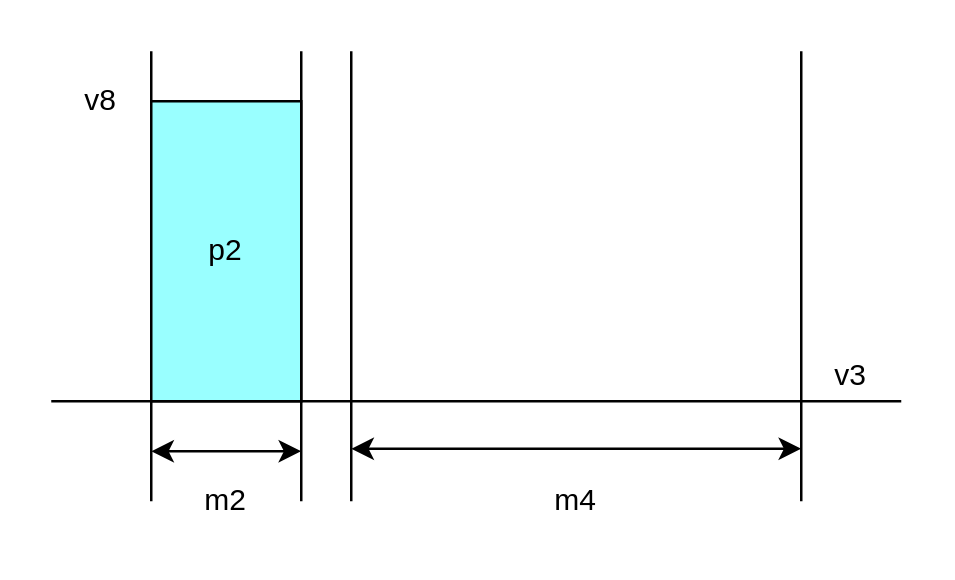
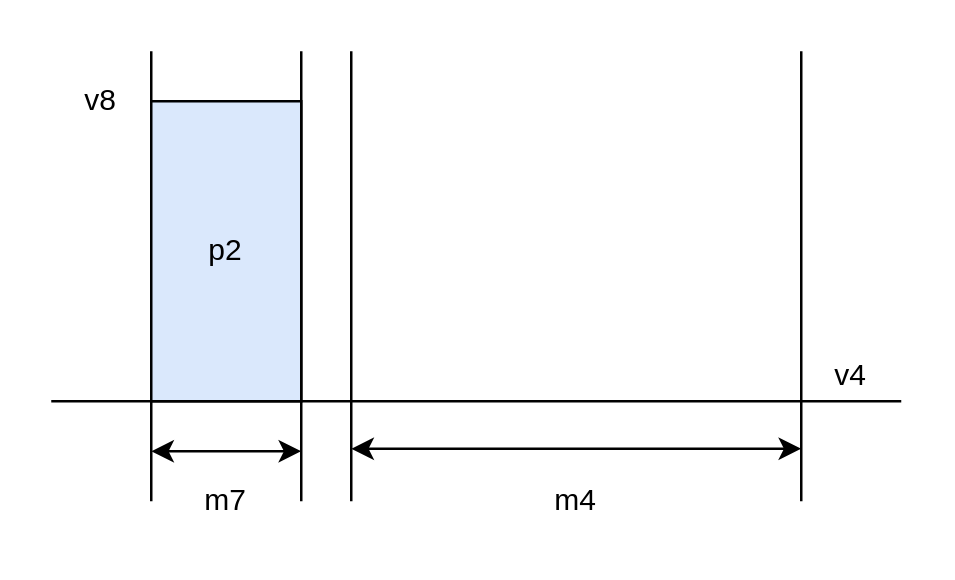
(226, 251) -> (226, 251)
(851, 376) -> (851, 376)
(226, 501) -> (226, 501)
